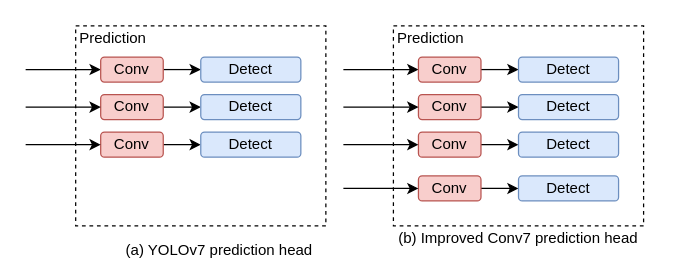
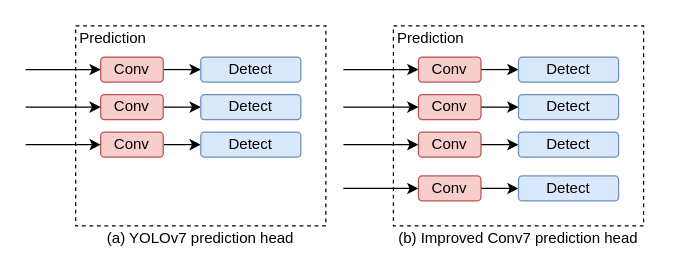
(219, 251) -> (201, 238)
